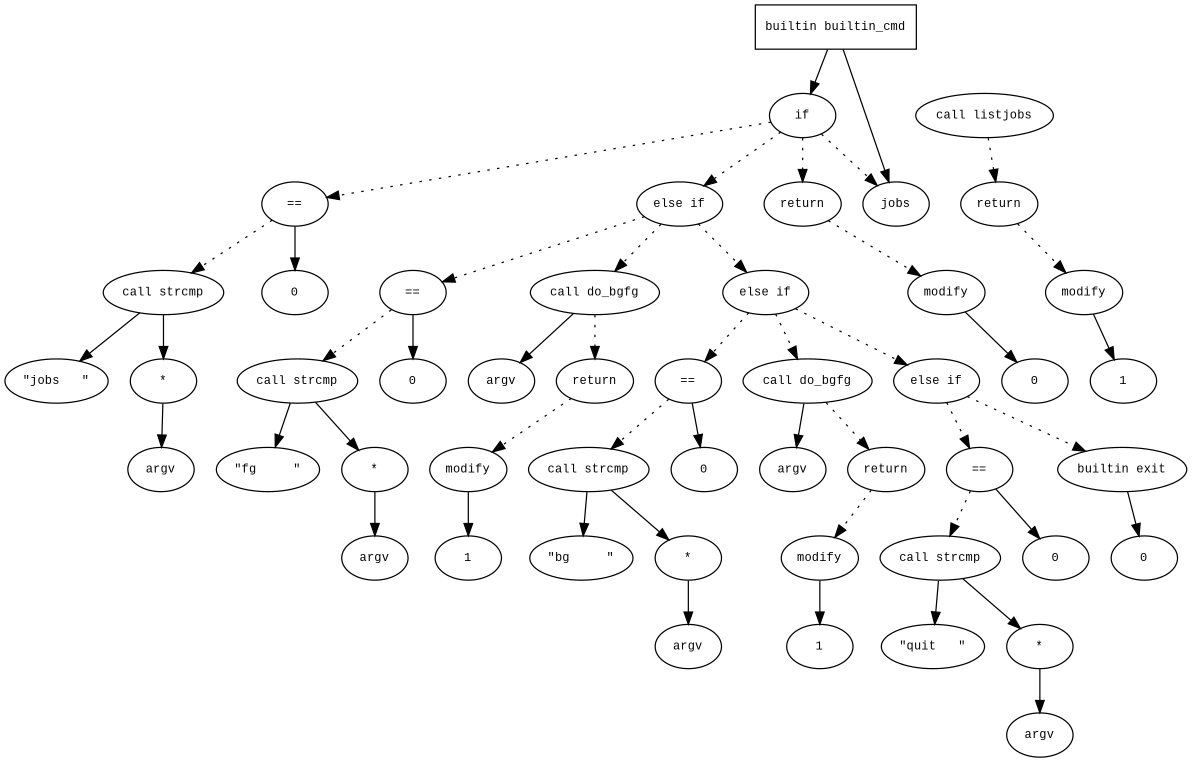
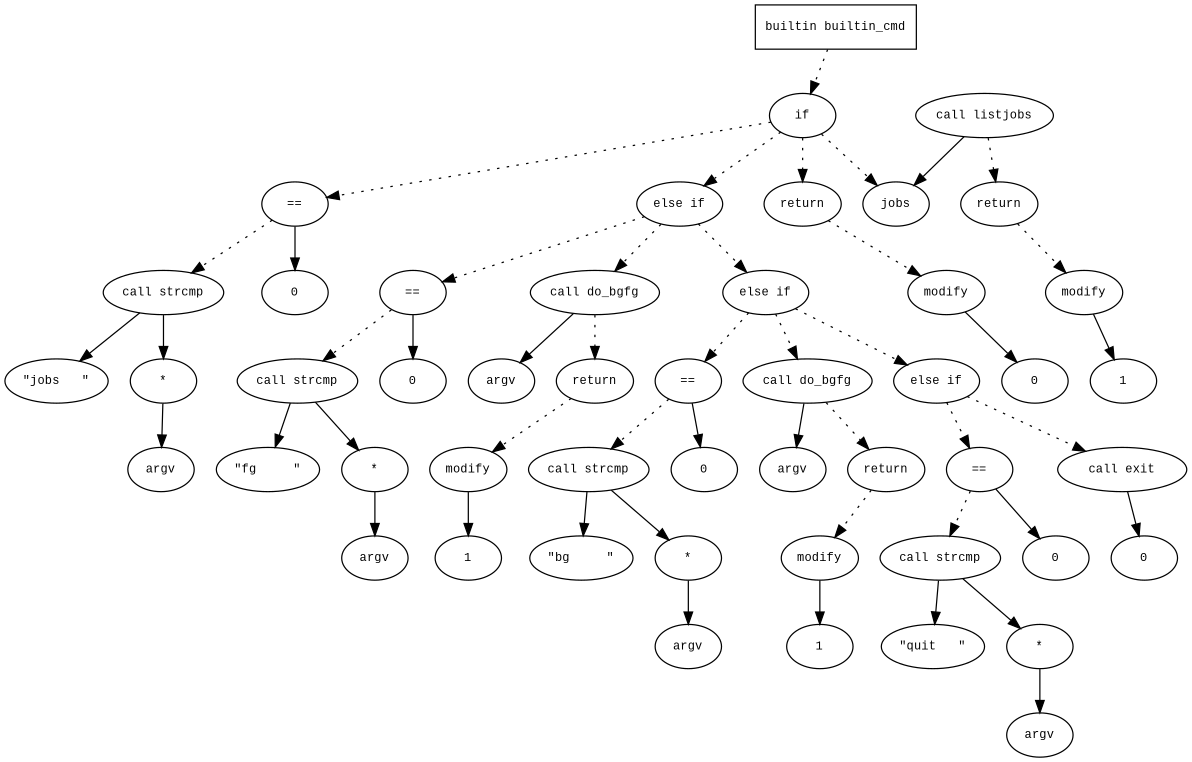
(821, 66) -> (821, 66)
(864, 110) -> (944, 157)
(1122, 470) -> (1122, 470)
